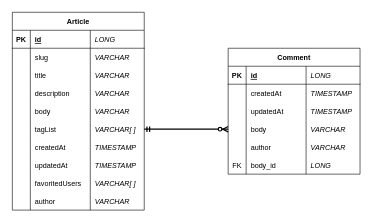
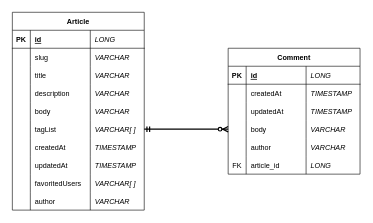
(264, 166) -> (268, 166)
